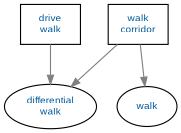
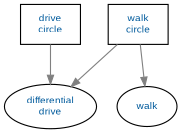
(50, 24) -> (50, 24)
(138, 24) -> (138, 24)
(50, 107) -> (50, 107)
